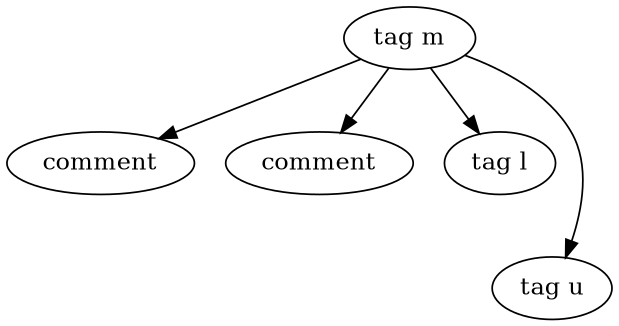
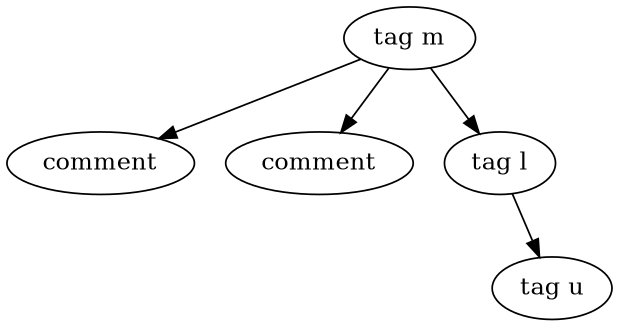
(565, 123) -> (522, 217)
